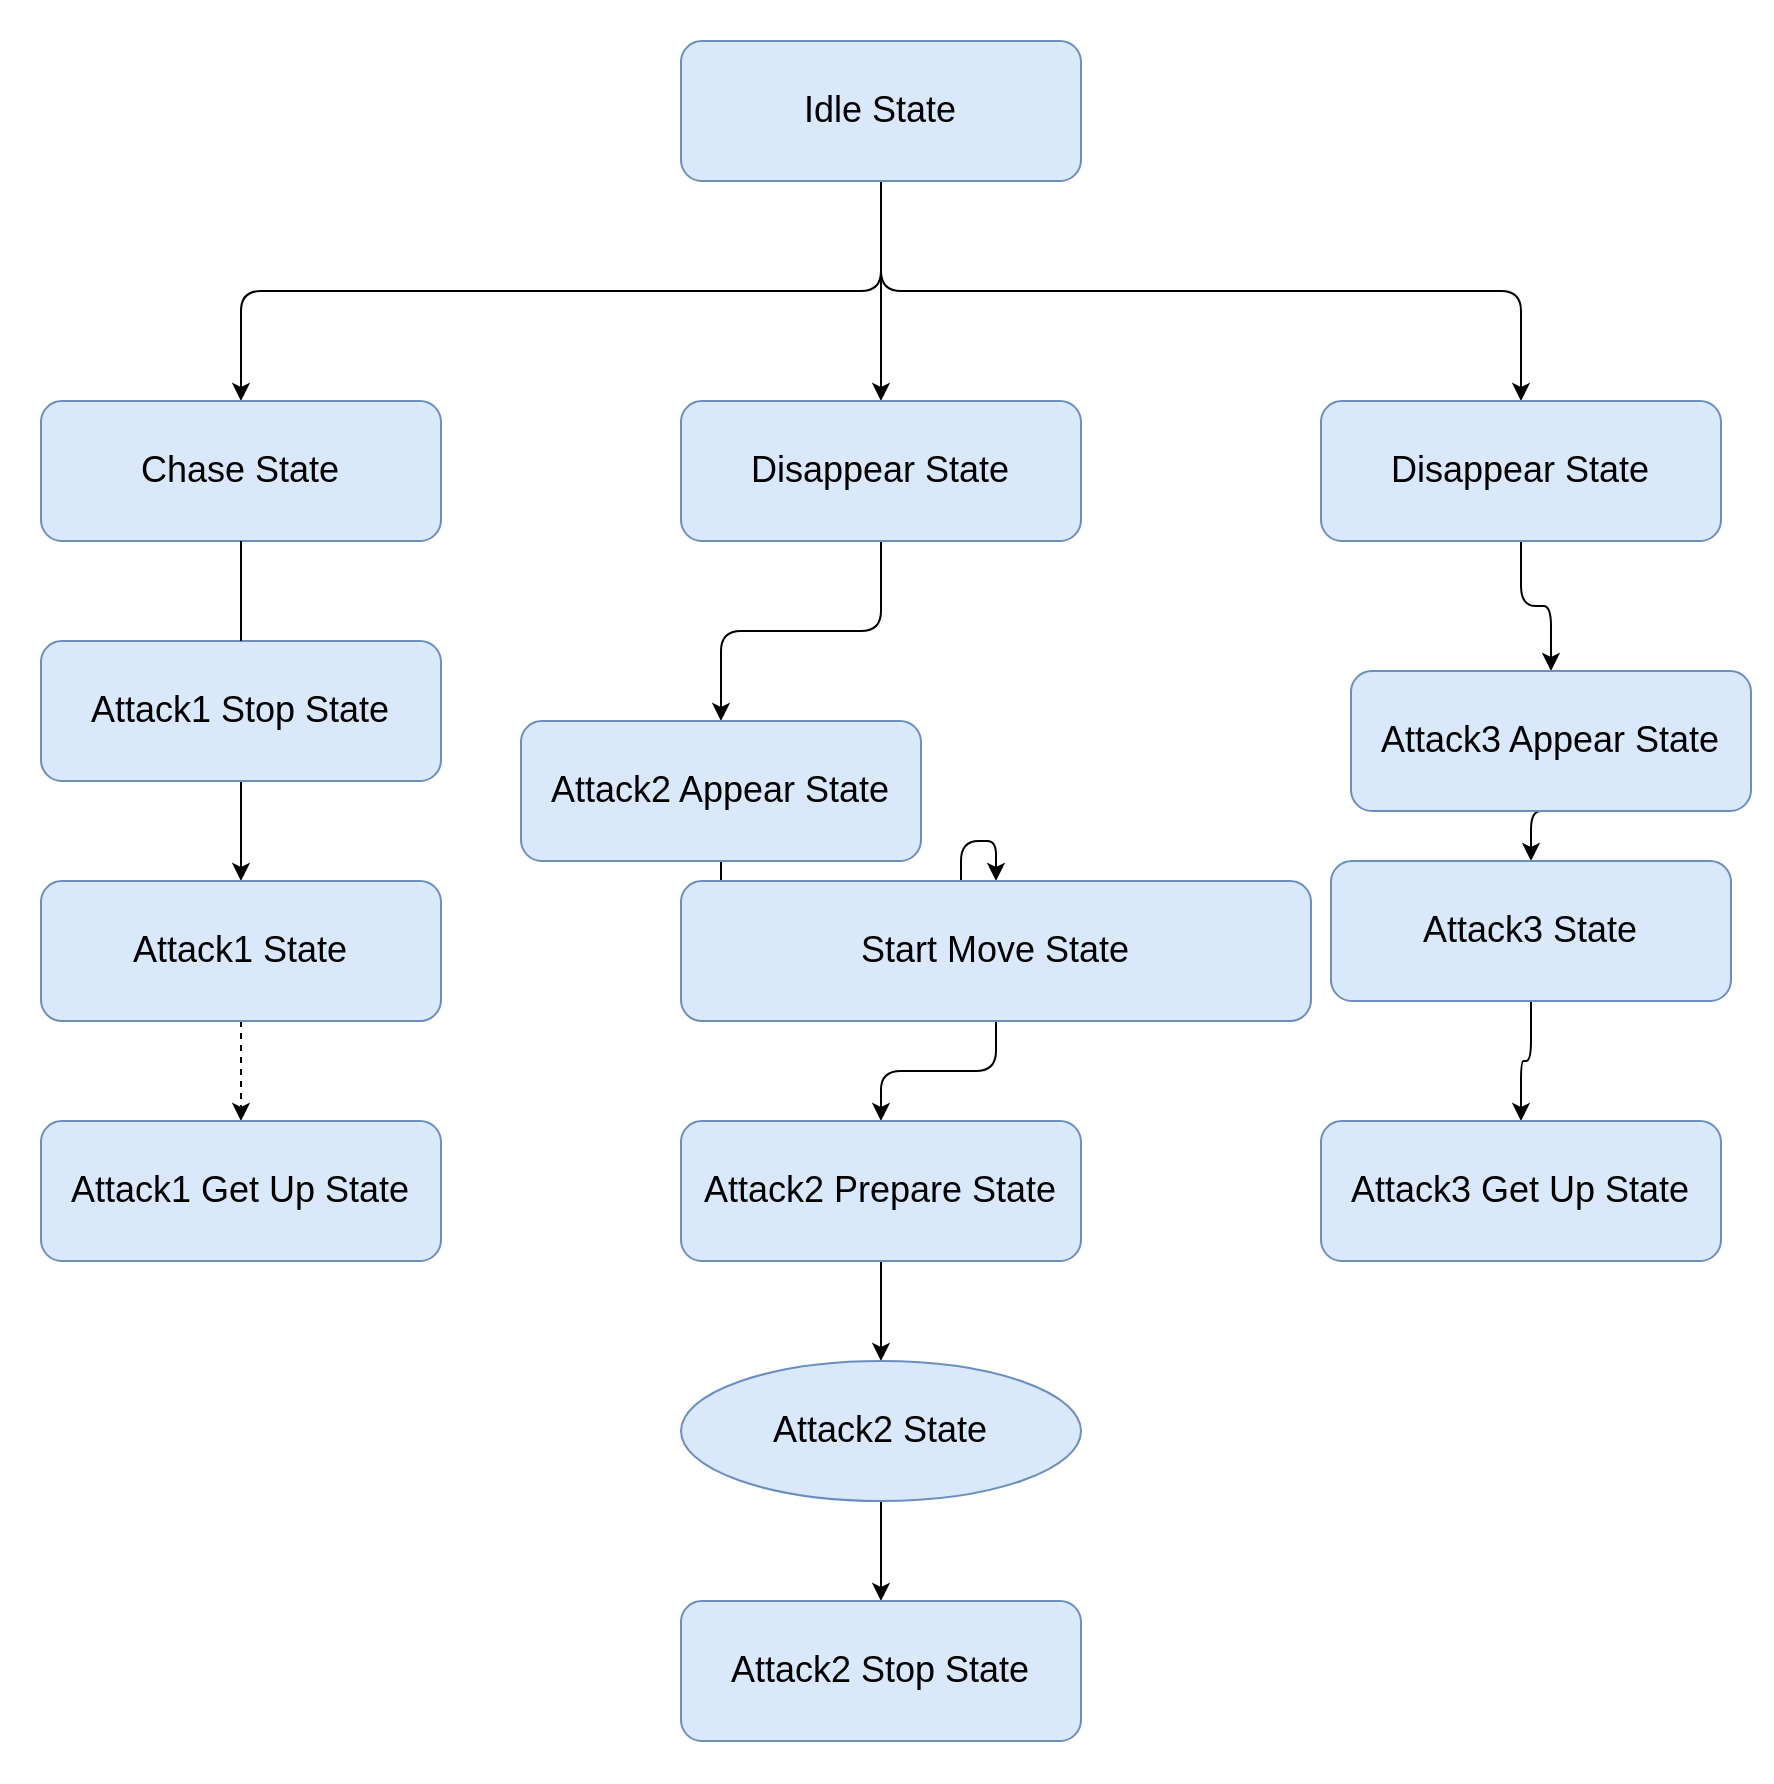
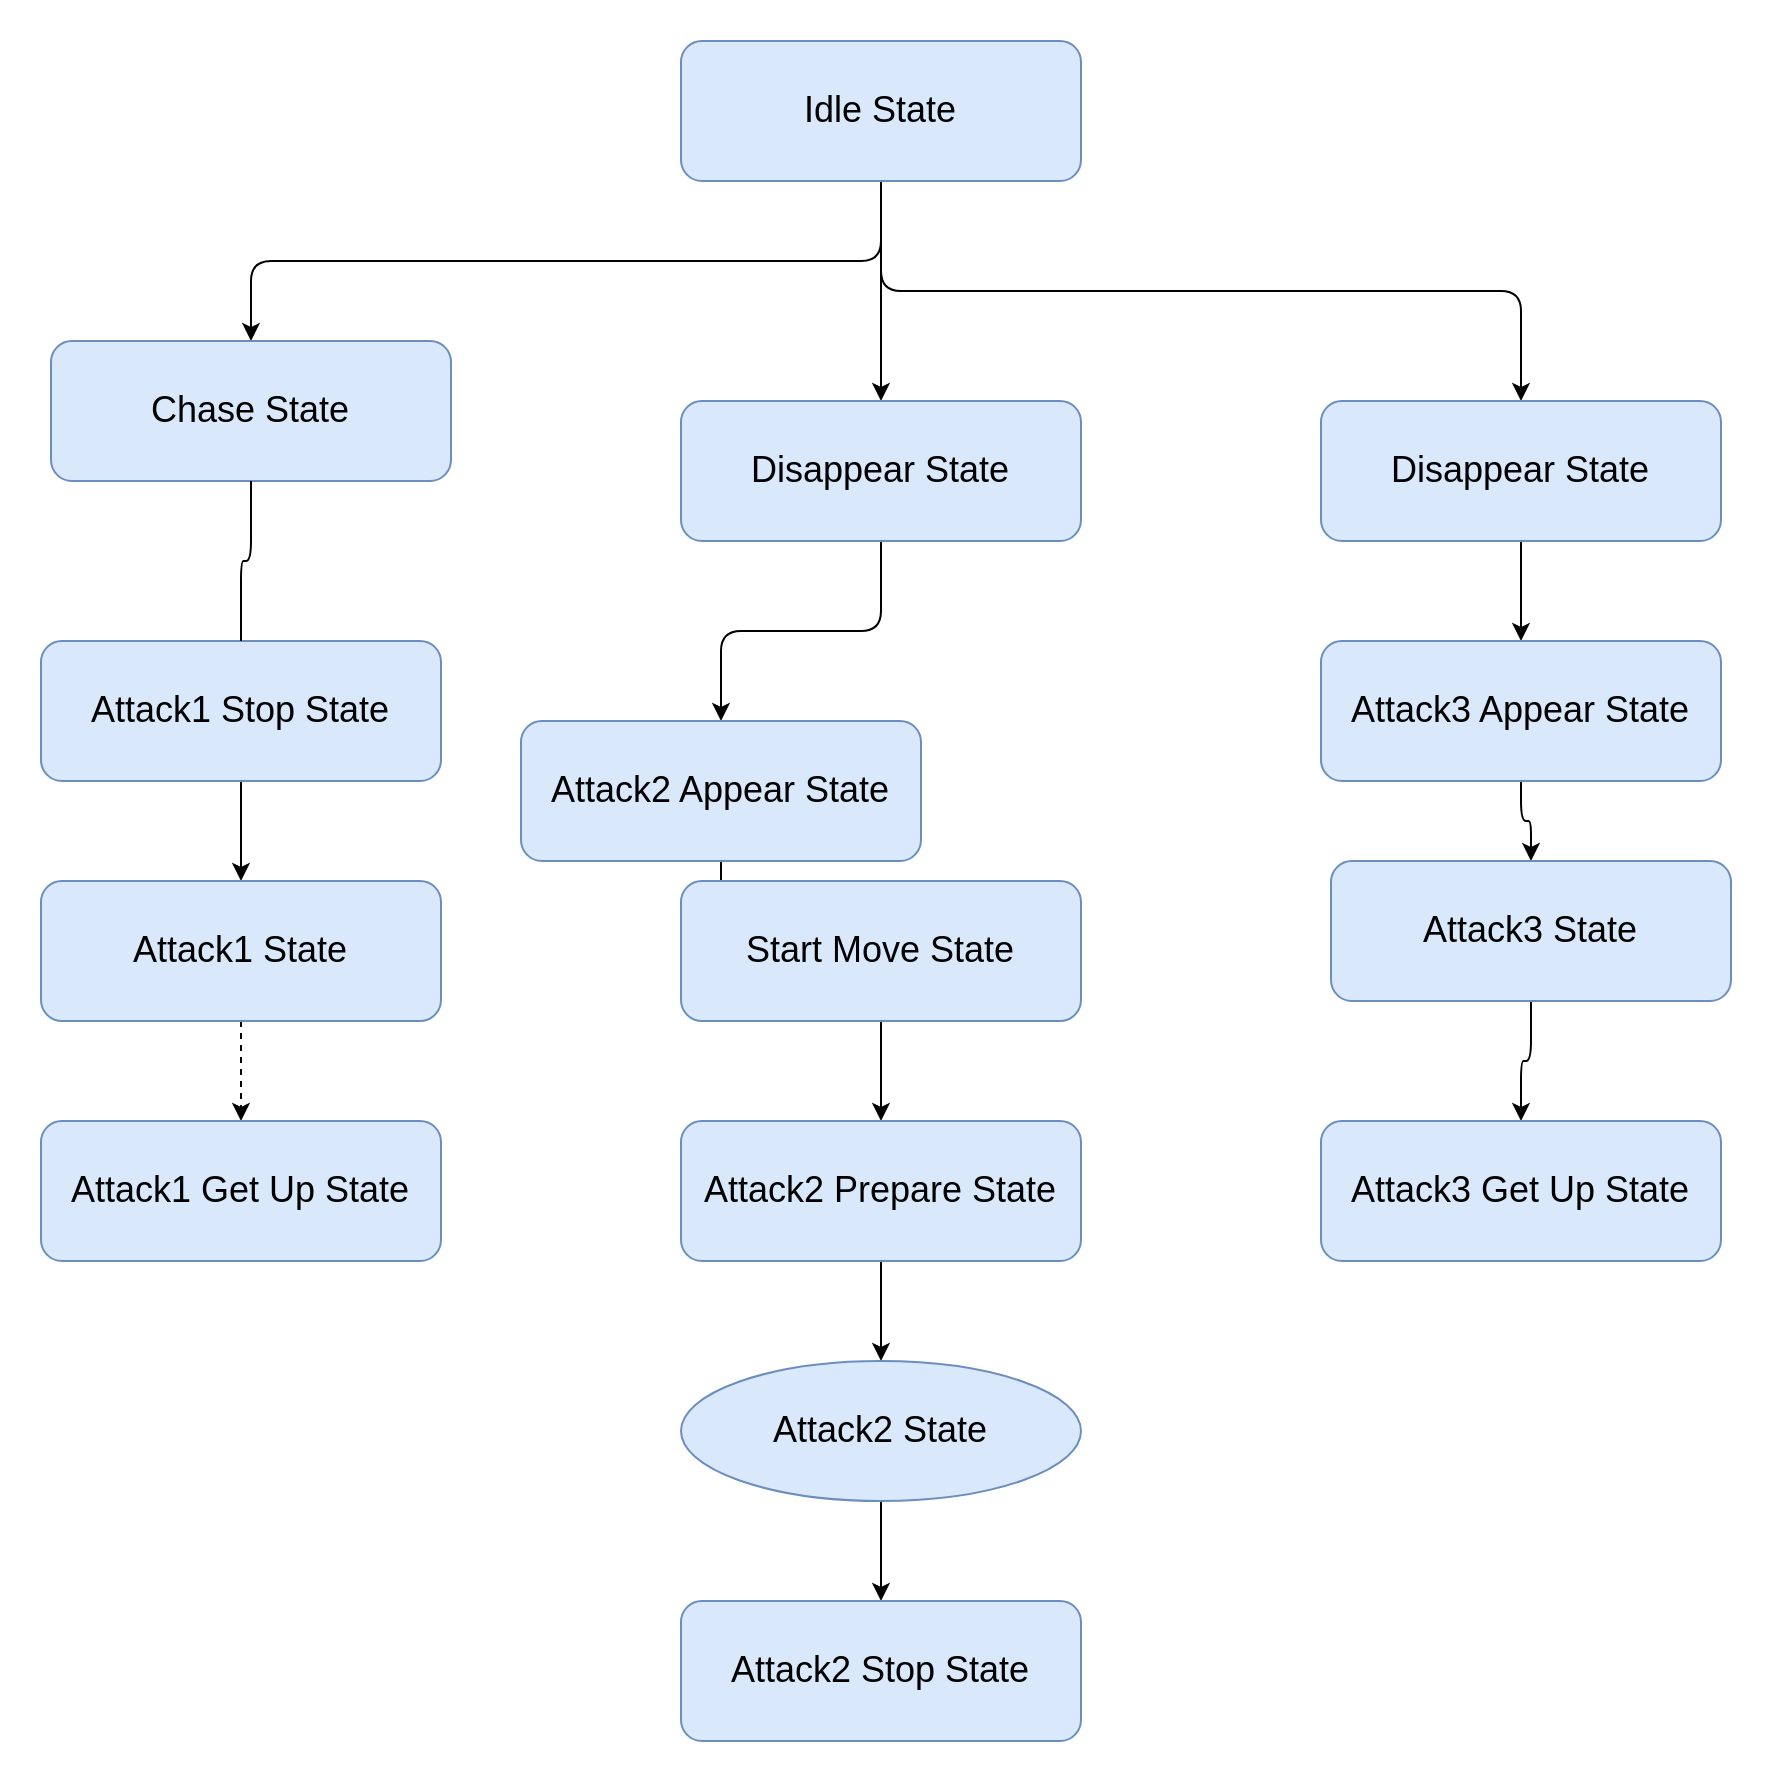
(241, 471) -> (251, 411)
(1551, 741) -> (1521, 711)
(996, 951) -> (881, 951)
